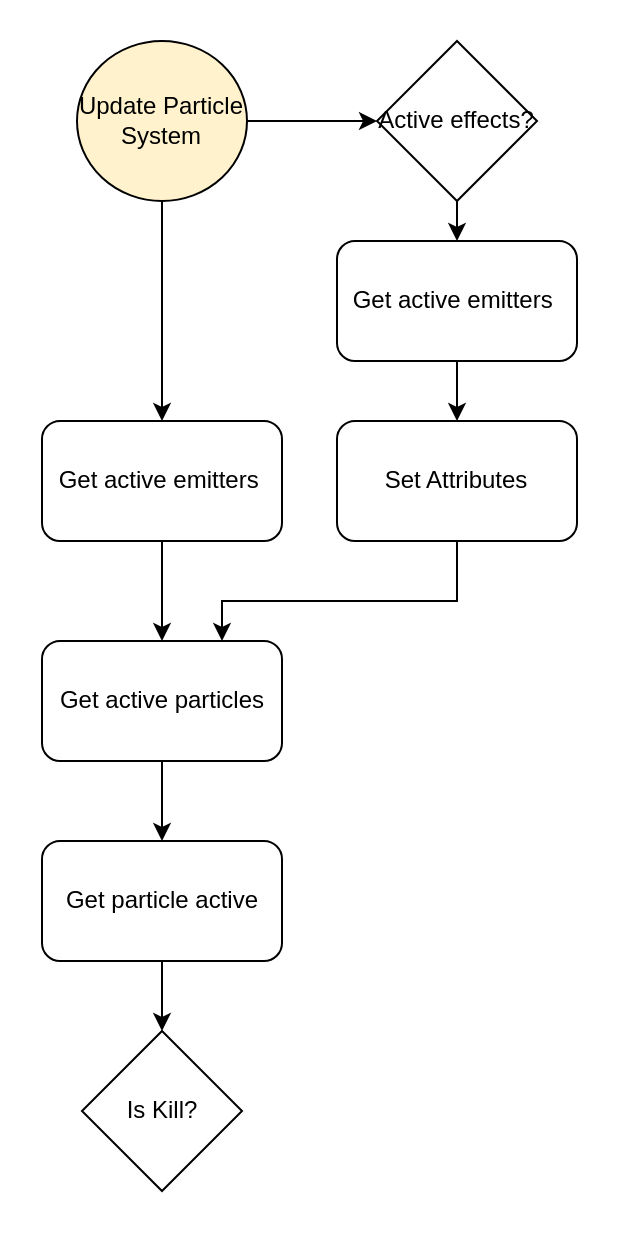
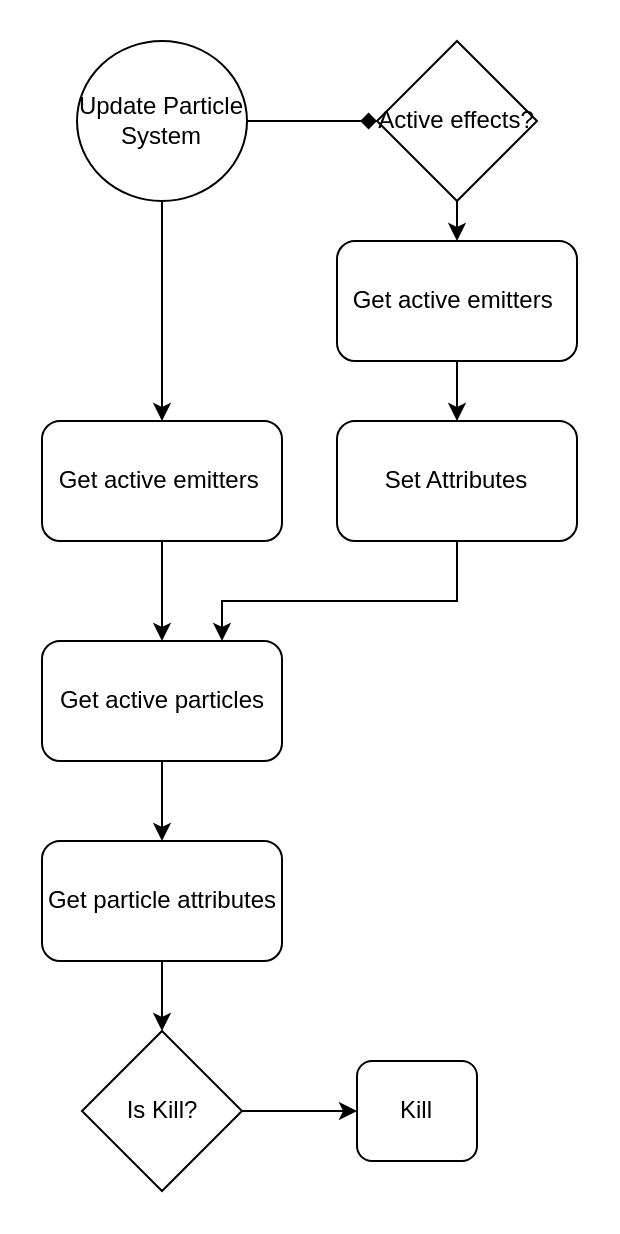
(162, 121) -> (162, 121)
(361, 121) -> (360, 121)
(163, 901) -> (163, 901)
none -> (293, 1111)
none -> (417, 1111)
